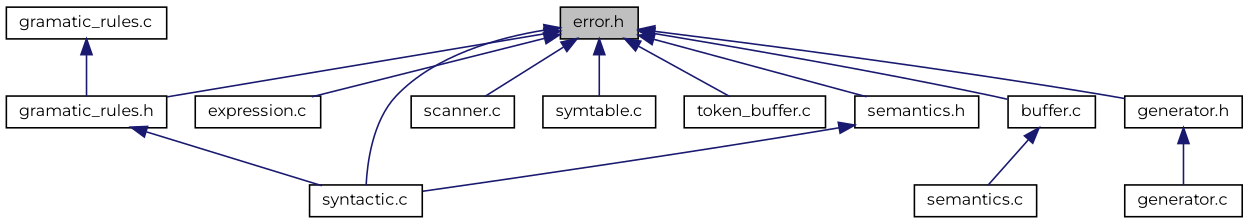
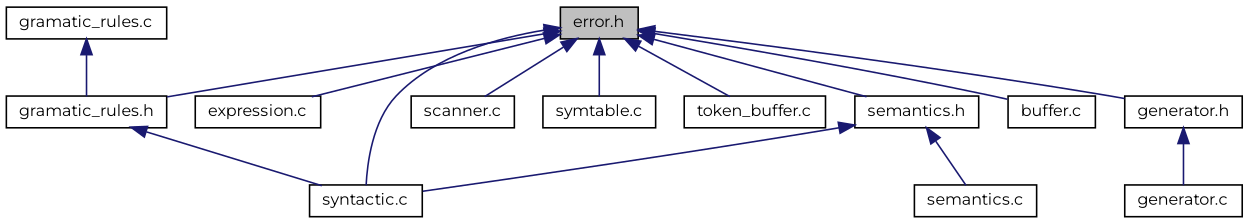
(1008, 163) -> (951, 163)
